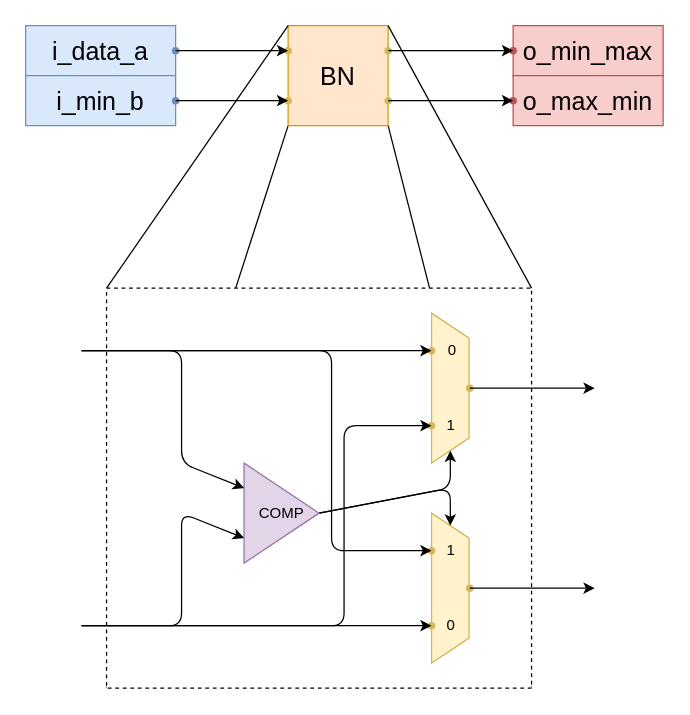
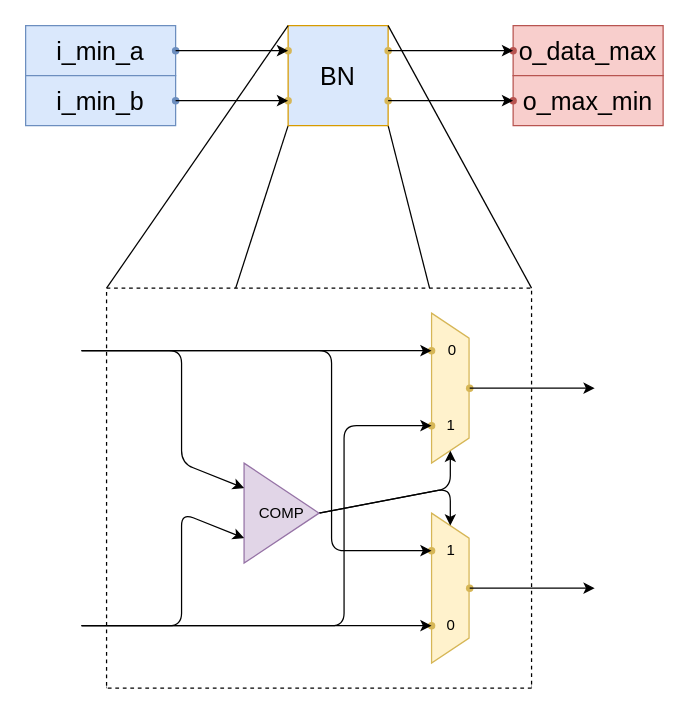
(101, 51) -> (101, 51)
(588, 51) -> (588, 51)
(338, 76) -> (338, 76)
